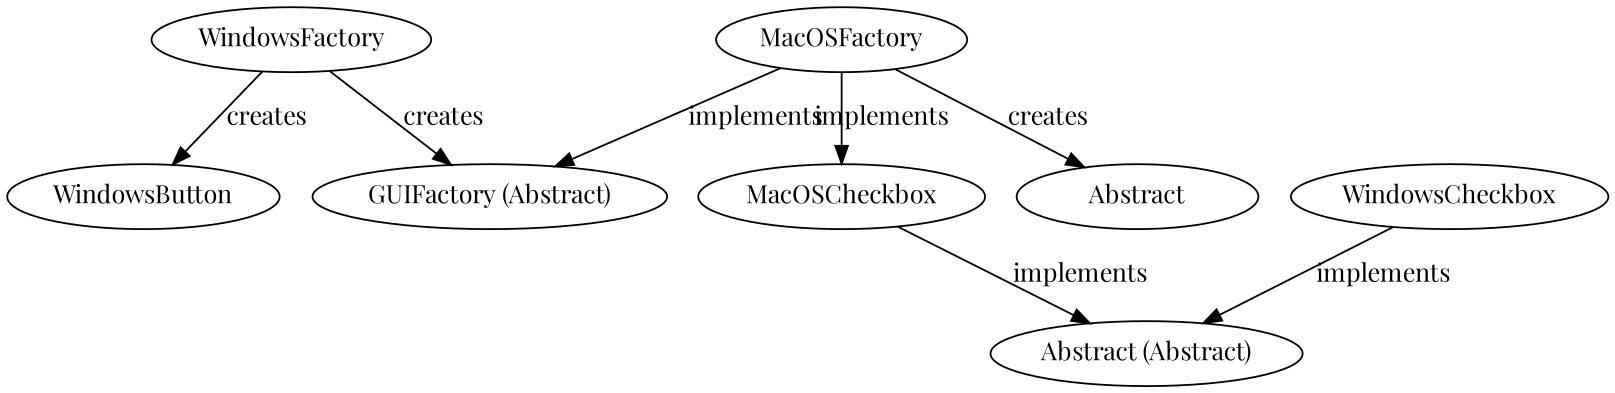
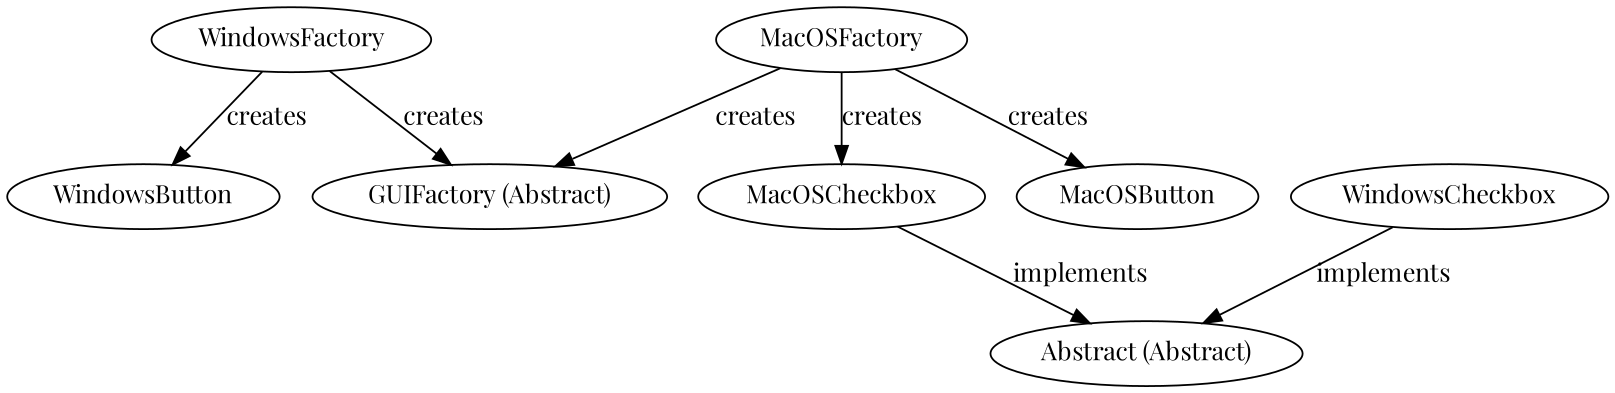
(756, 118) -> (756, 118)
(882, 118) -> (882, 118)
(1138, 197) -> (1138, 197)
